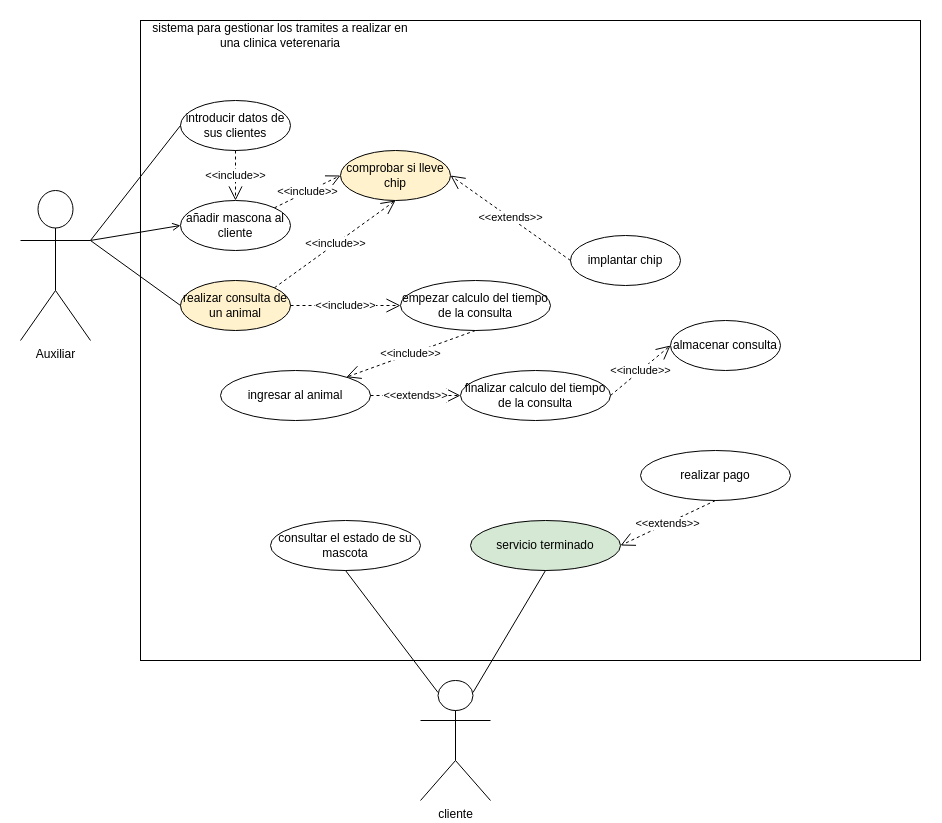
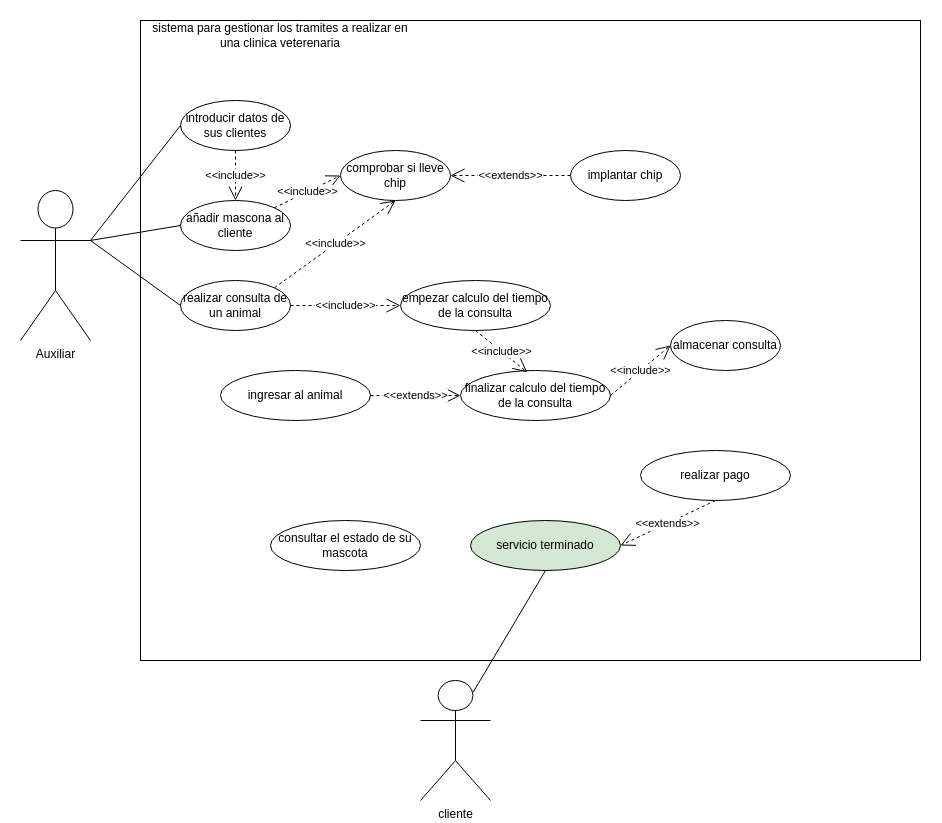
(396, 176) -> (396, 176)
(174, 227) -> (176, 226)
(626, 261) -> (626, 176)
(236, 306) -> (236, 306)
(412, 353) -> (501, 351)
(392, 632) -> none
